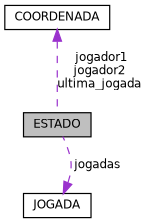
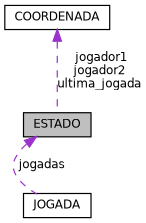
(71, 159) -> (14, 172)
